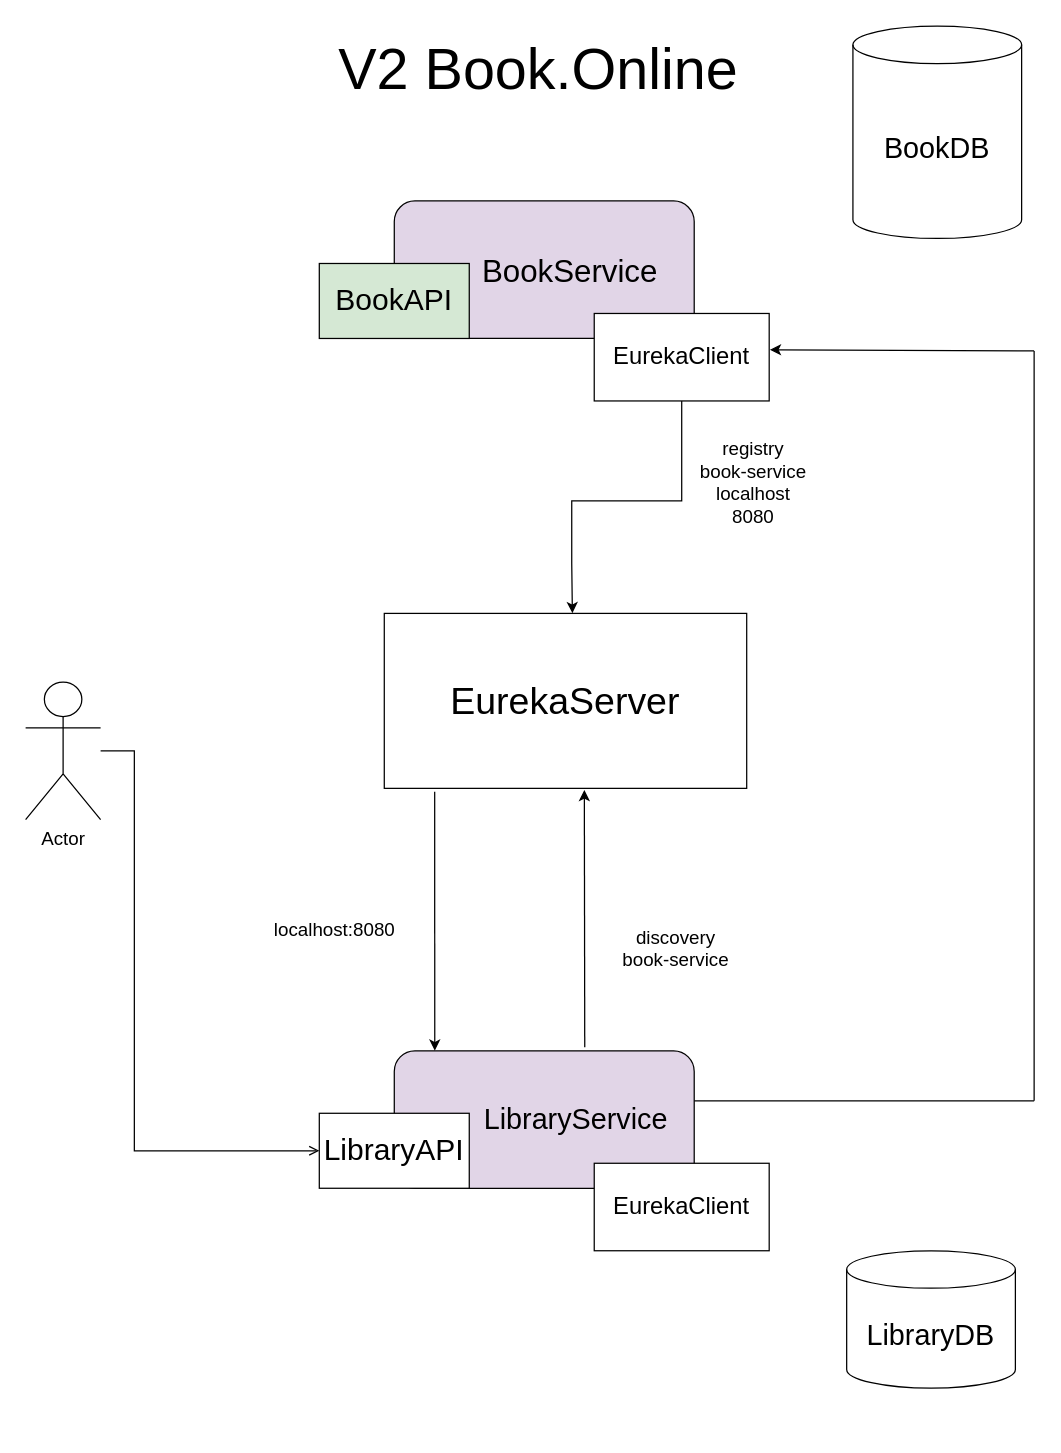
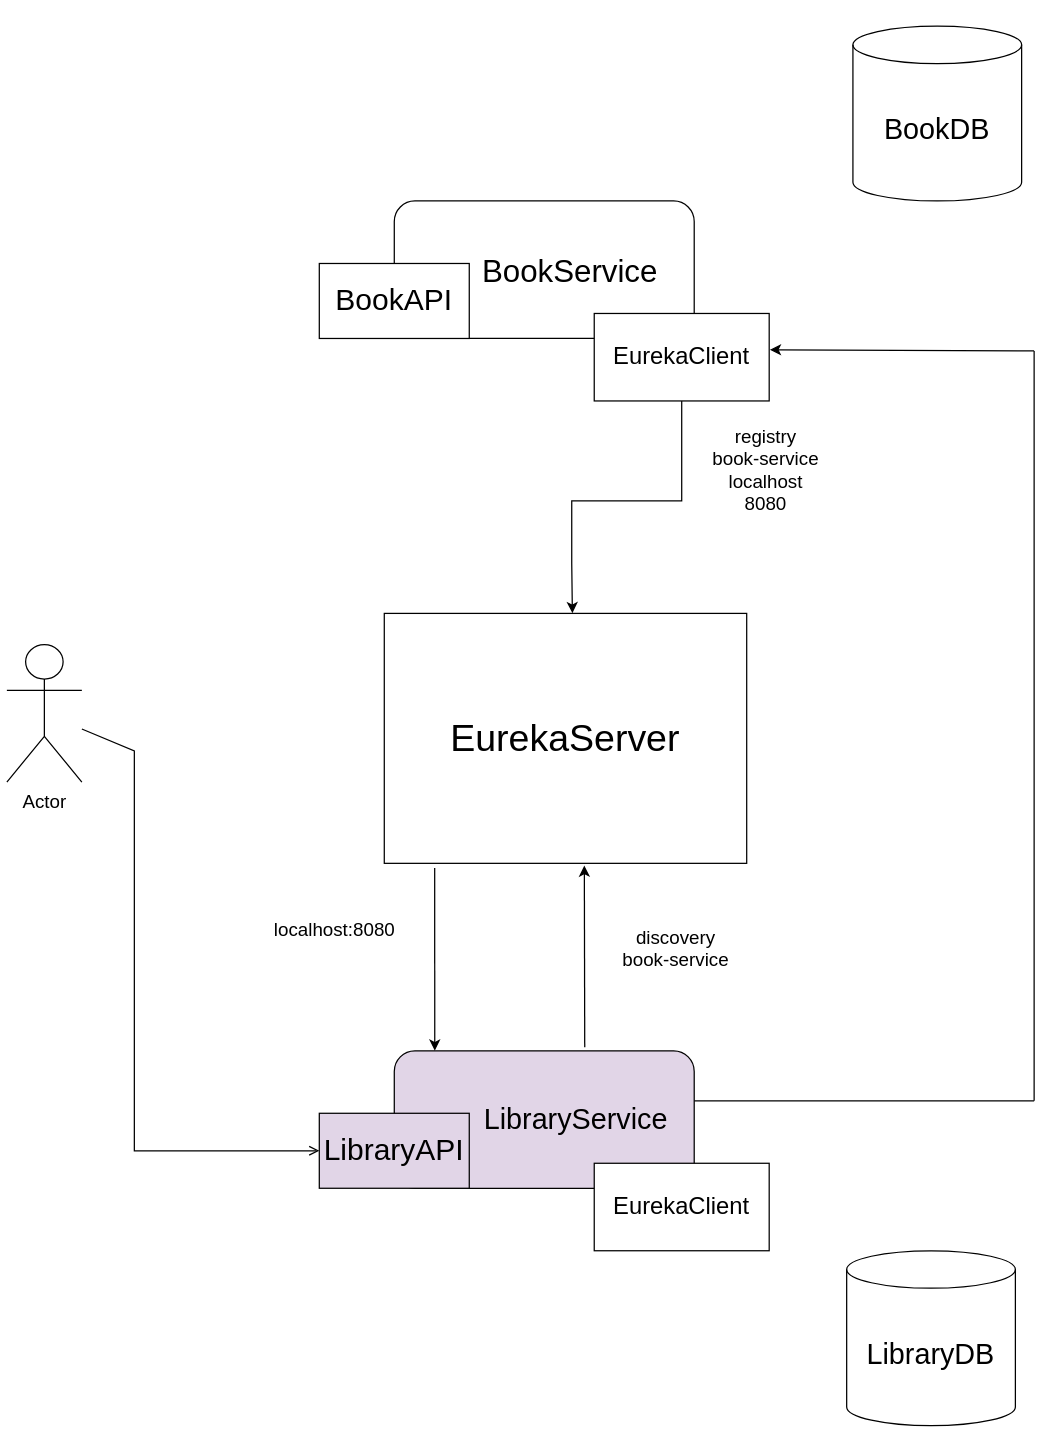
(538, 69) -> none
(938, 132) -> (938, 113)
(544, 269) -> (544, 269)
(394, 301) -> (394, 301)
(753, 482) -> (766, 469)
(566, 701) -> (566, 738)
(63, 751) -> (44, 713)
(394, 1151) -> (394, 1151)
(931, 1319) -> (931, 1338)
